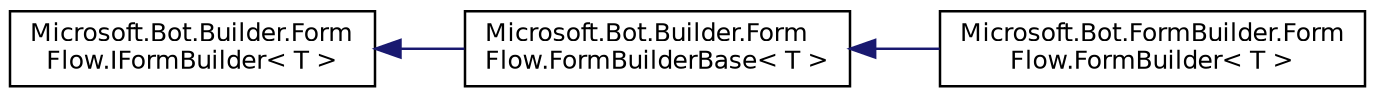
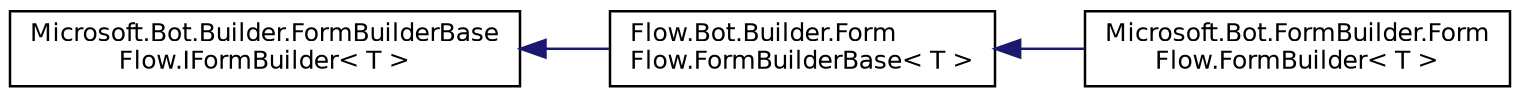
(192, 49) -> (265, 49)
(658, 49) -> (802, 49)
